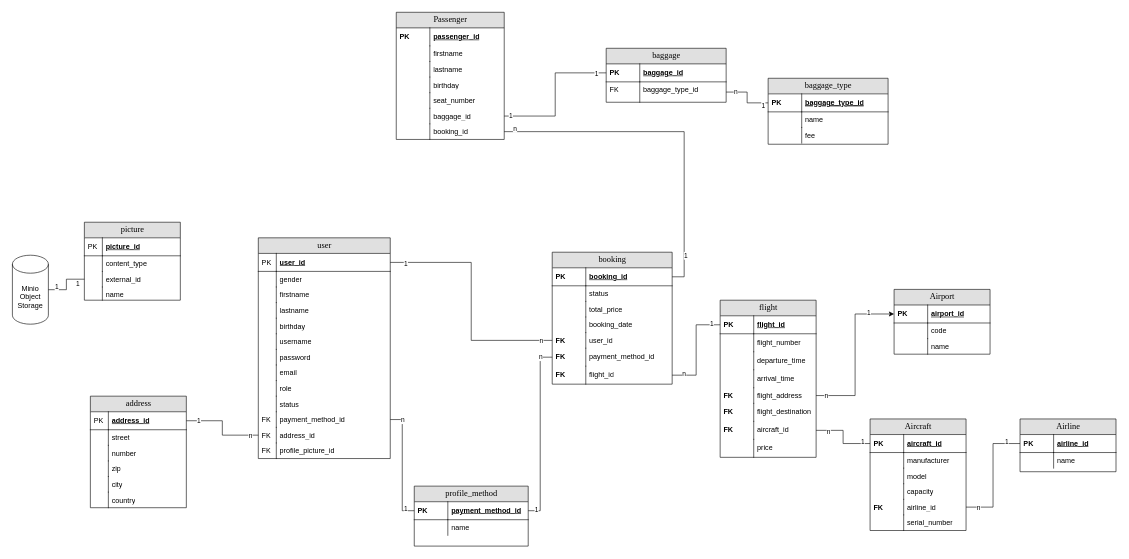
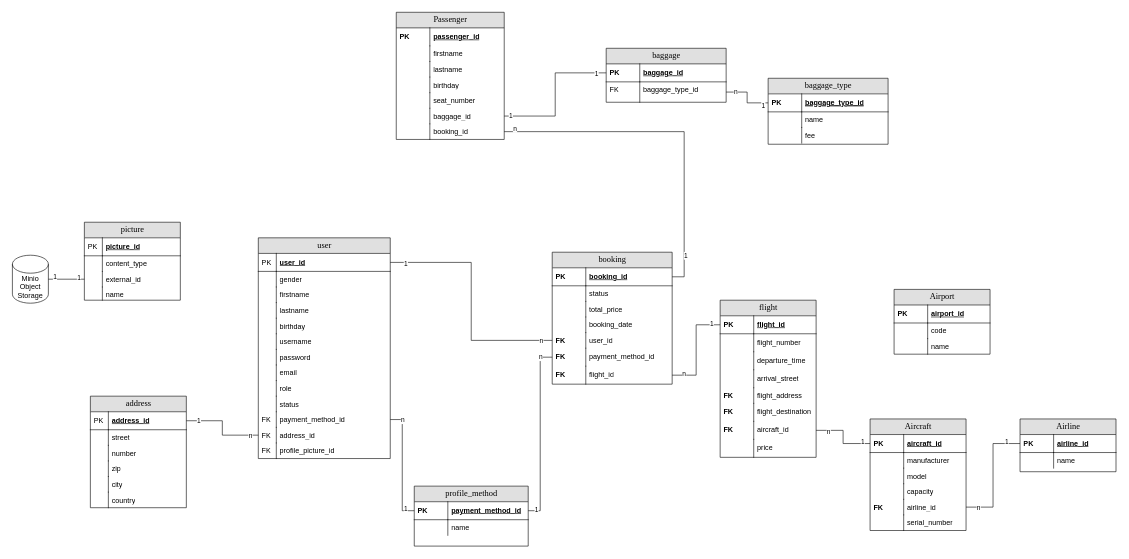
(30, 290) -> (30, 279)
(779, 379) -> (784, 379)
(838, 396) -> none
